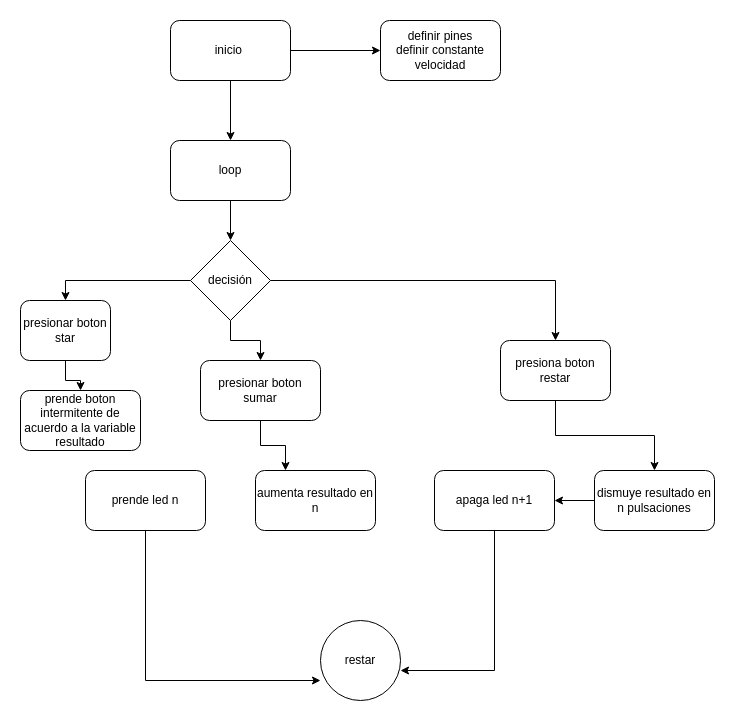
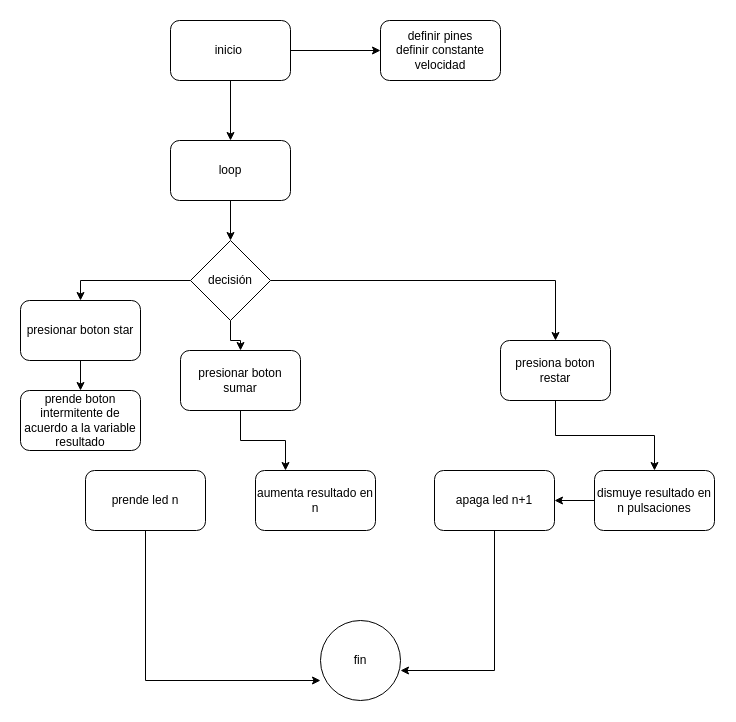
(66, 331) -> (81, 331)
(261, 391) -> (241, 381)
(361, 661) -> (361, 661)
